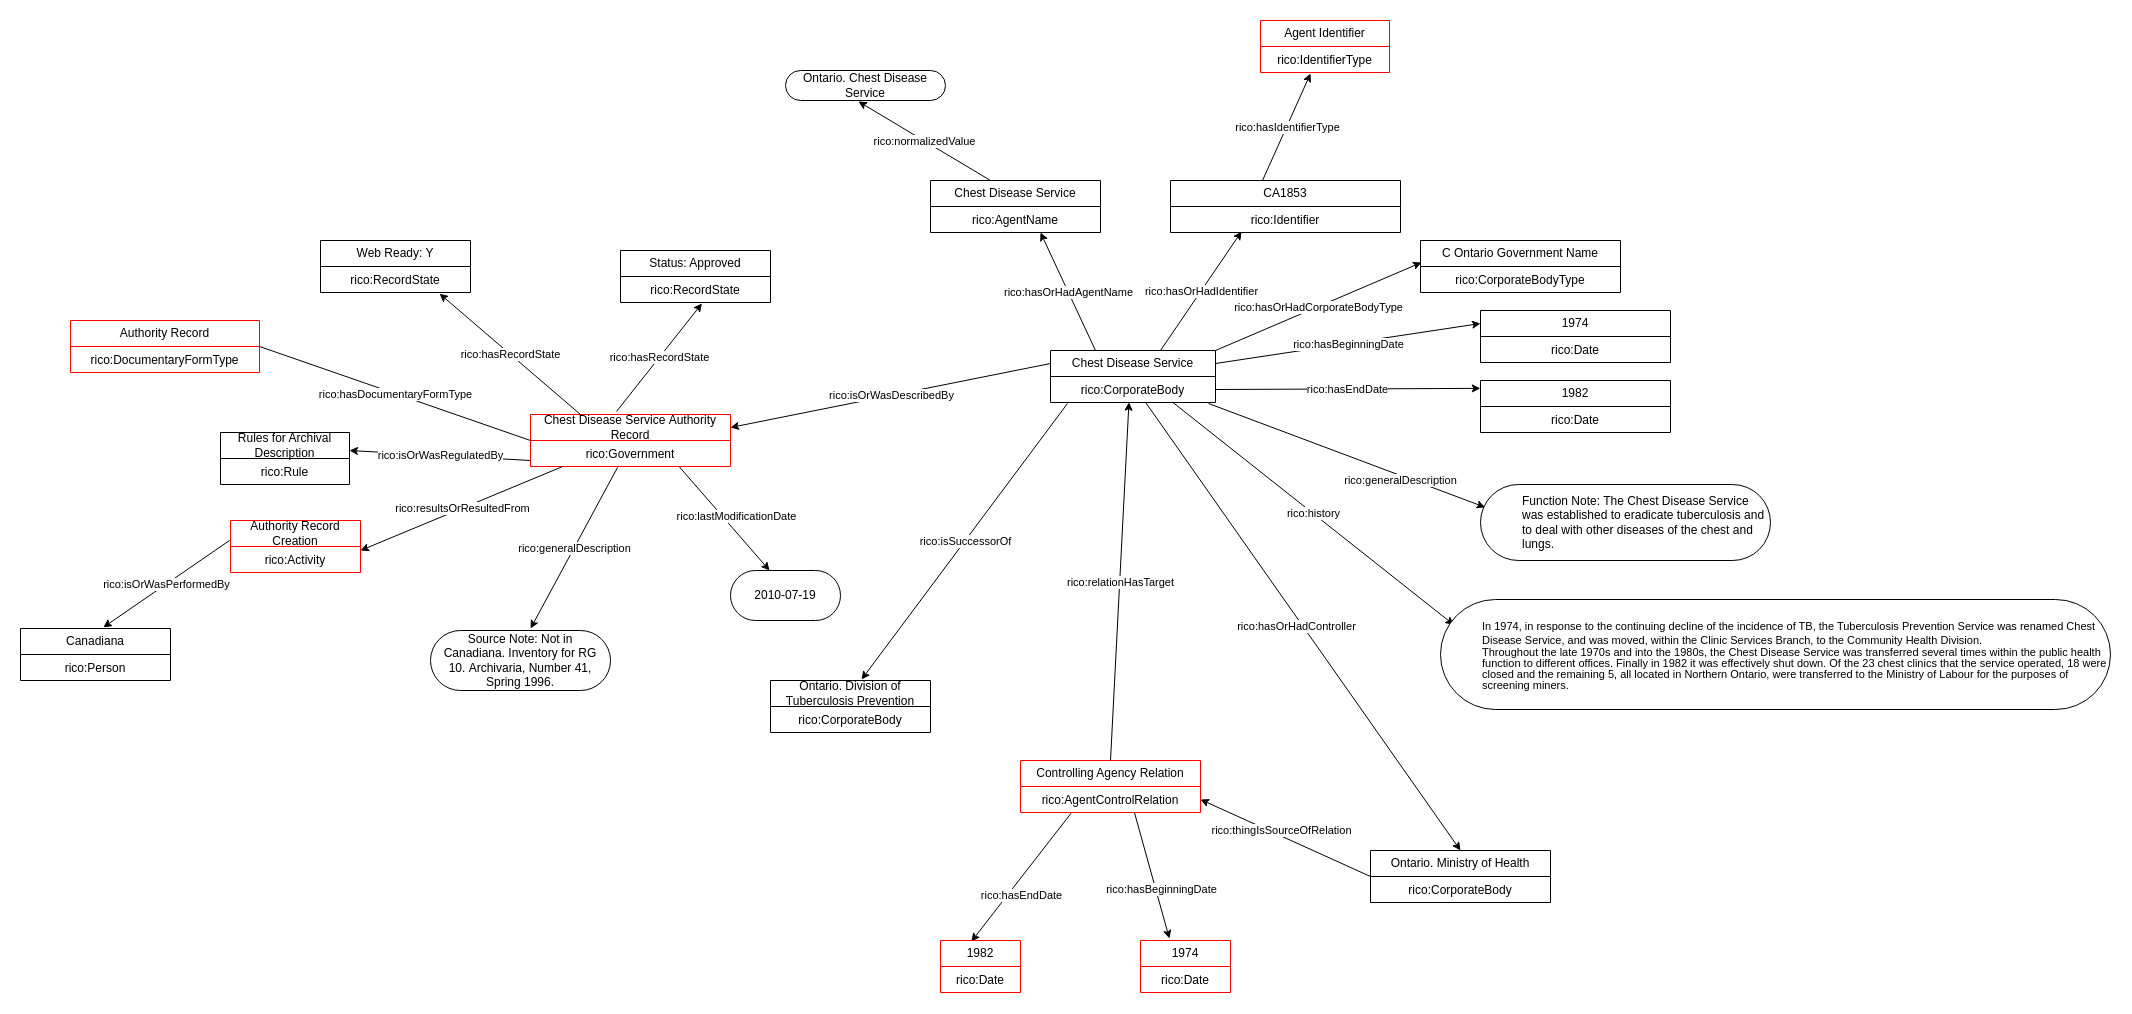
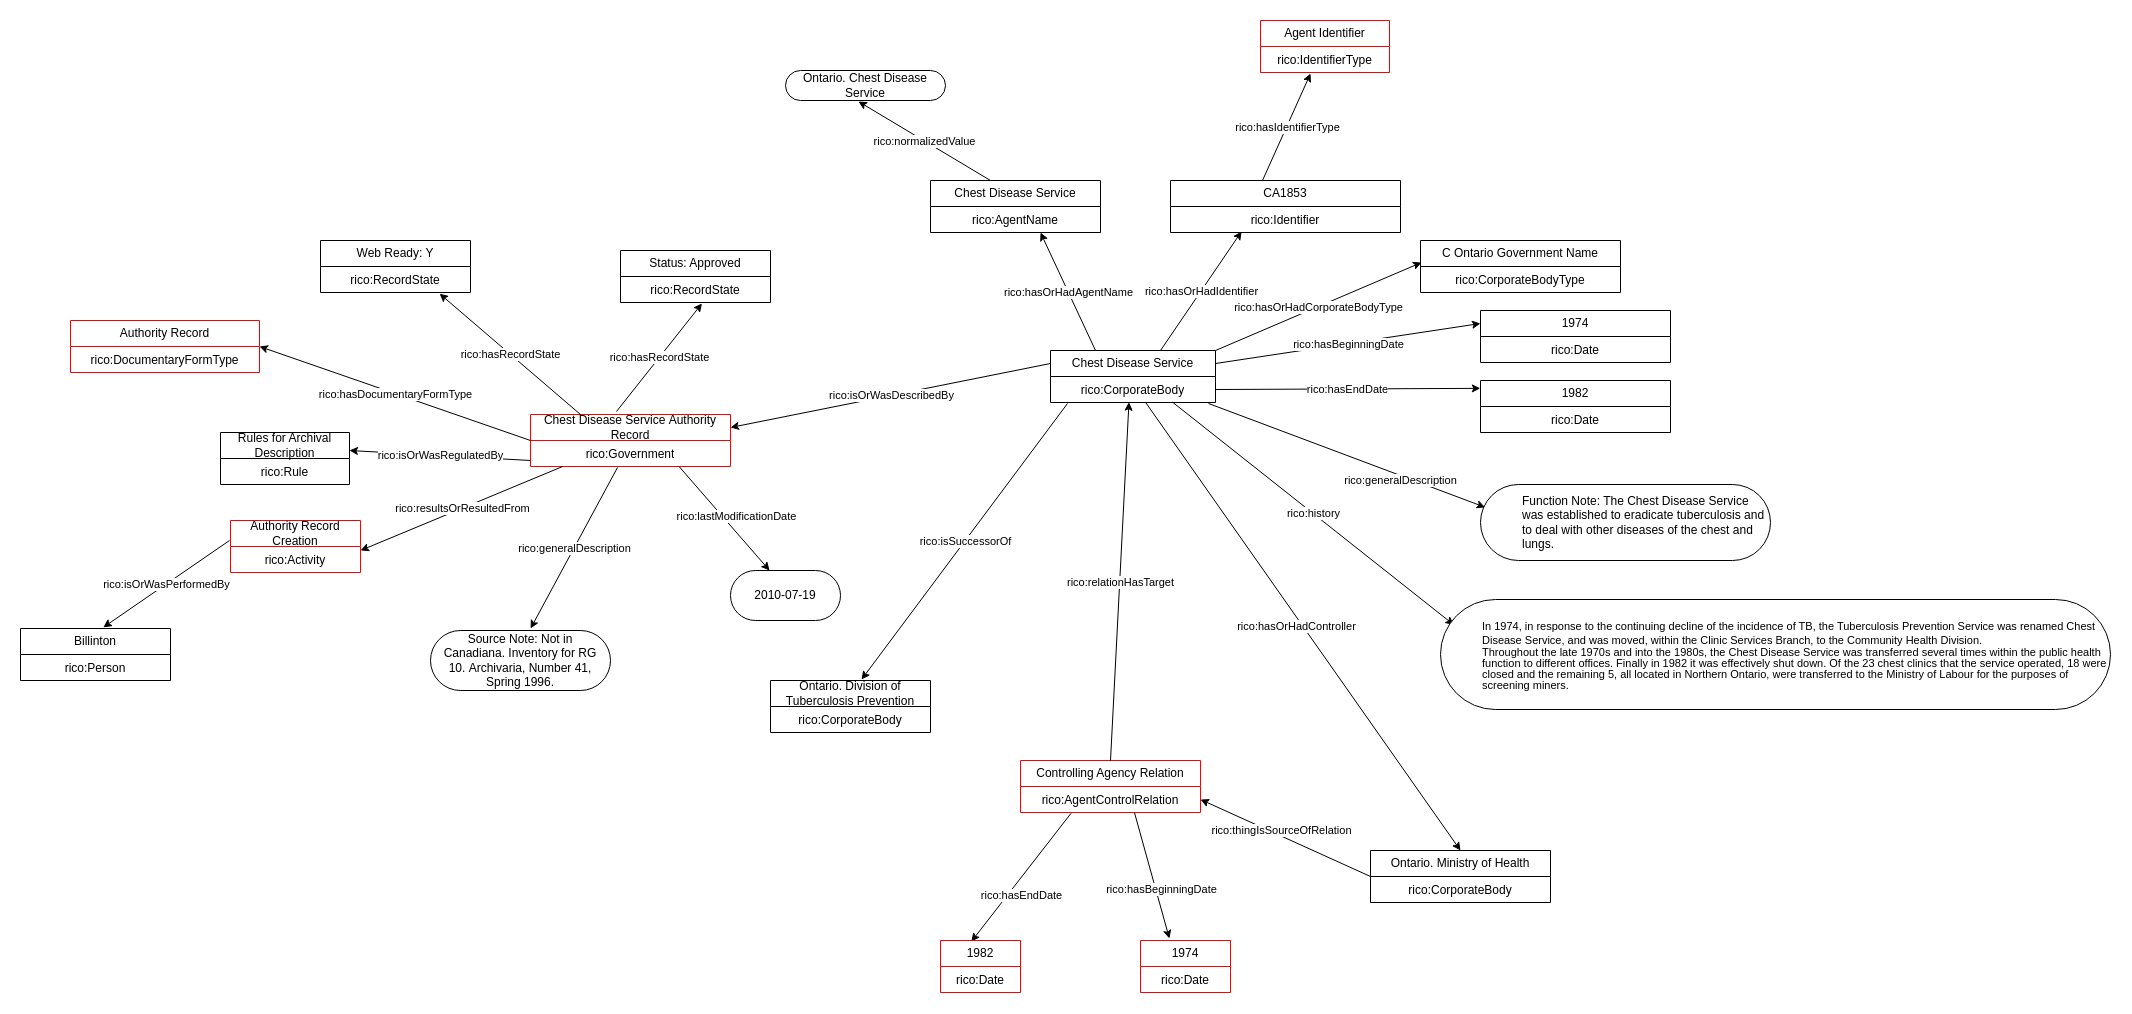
(264, 348) -> (266, 349)
(96, 642) -> (96, 642)
